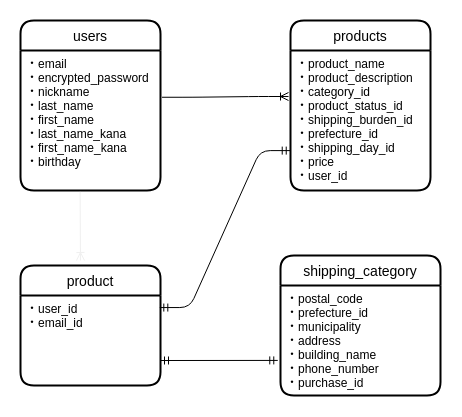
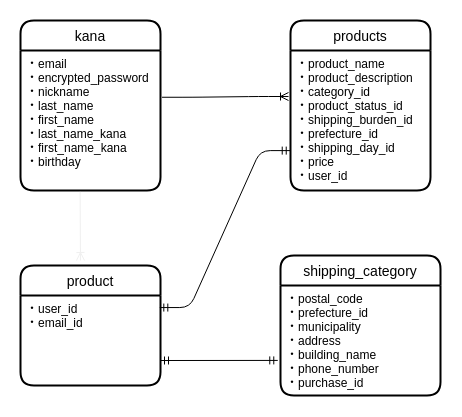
(90, 36) -> (90, 36)
